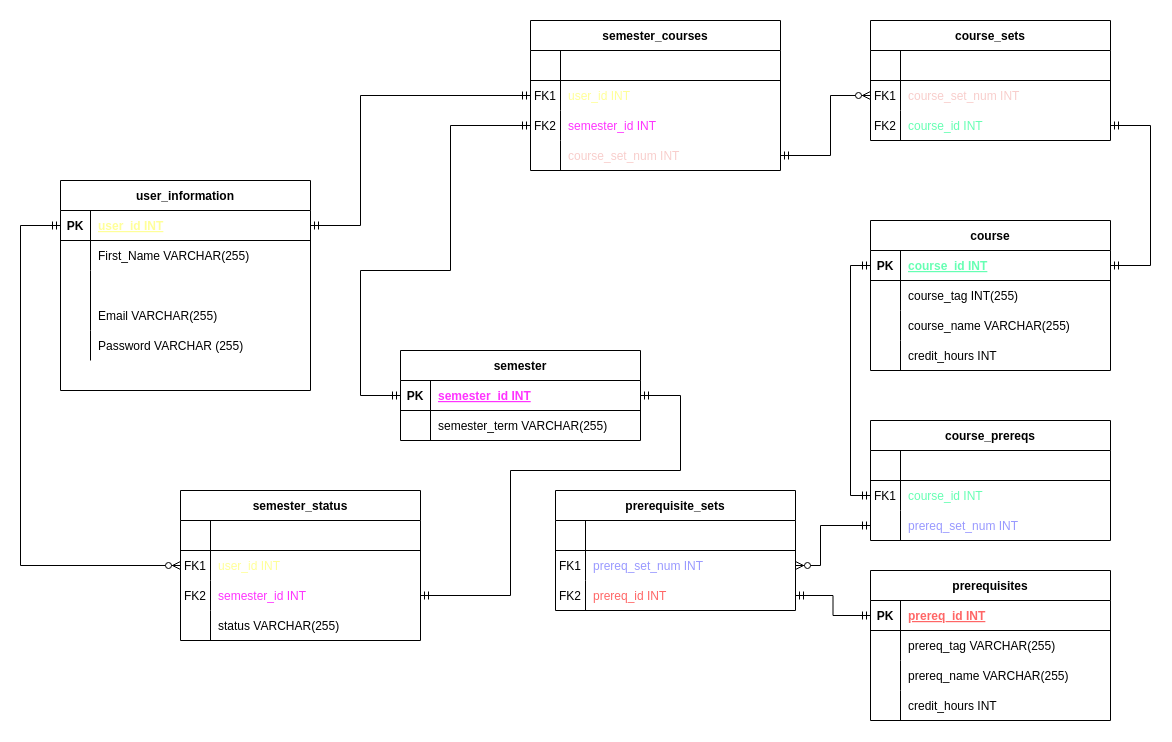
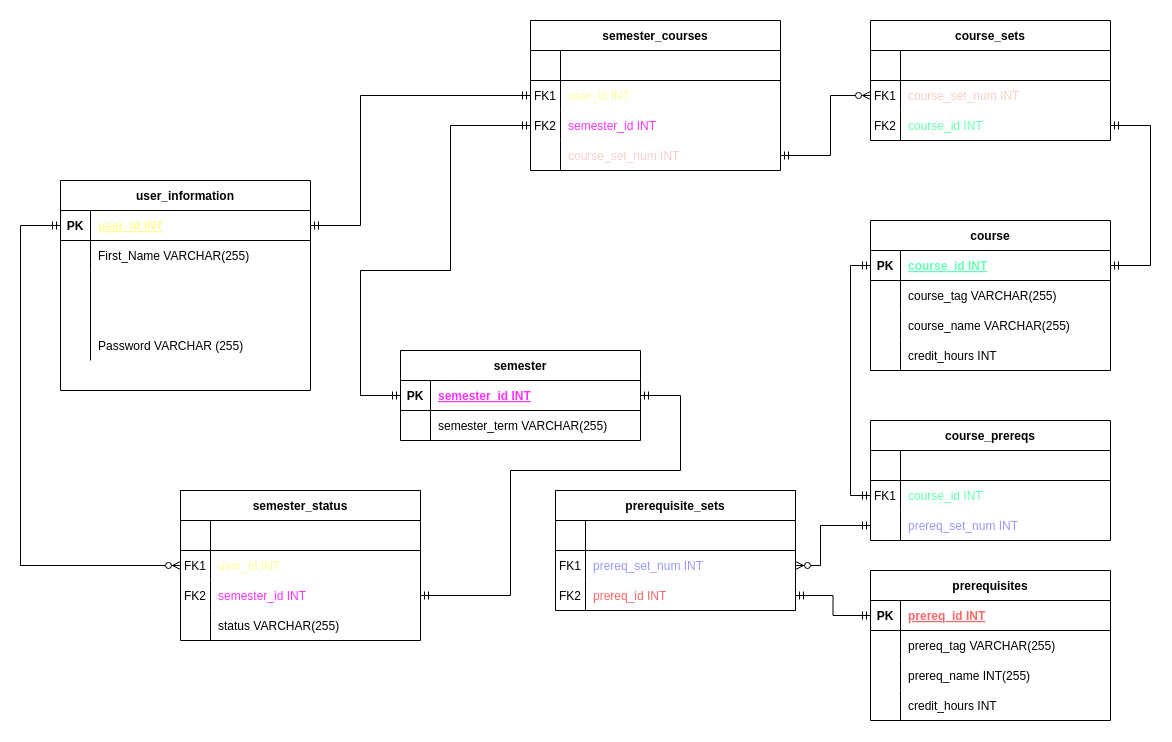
(970, 296) -> (984, 296)
(201, 316) -> none
(987, 676) -> (974, 676)
